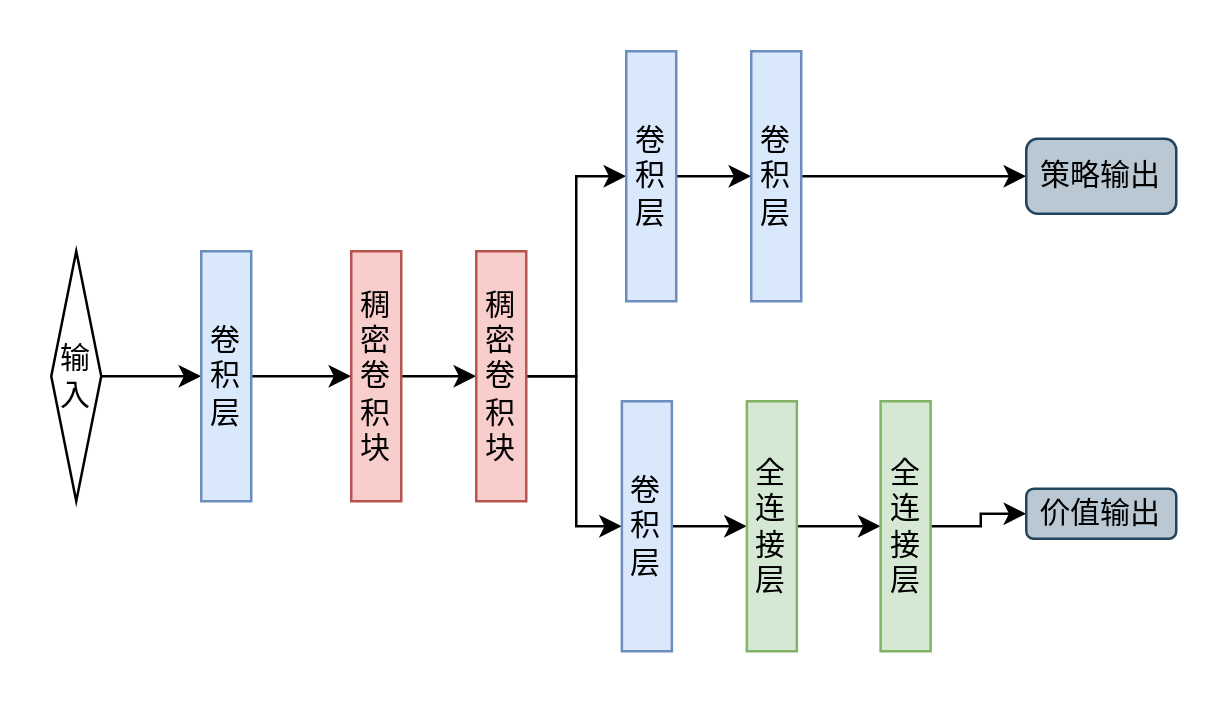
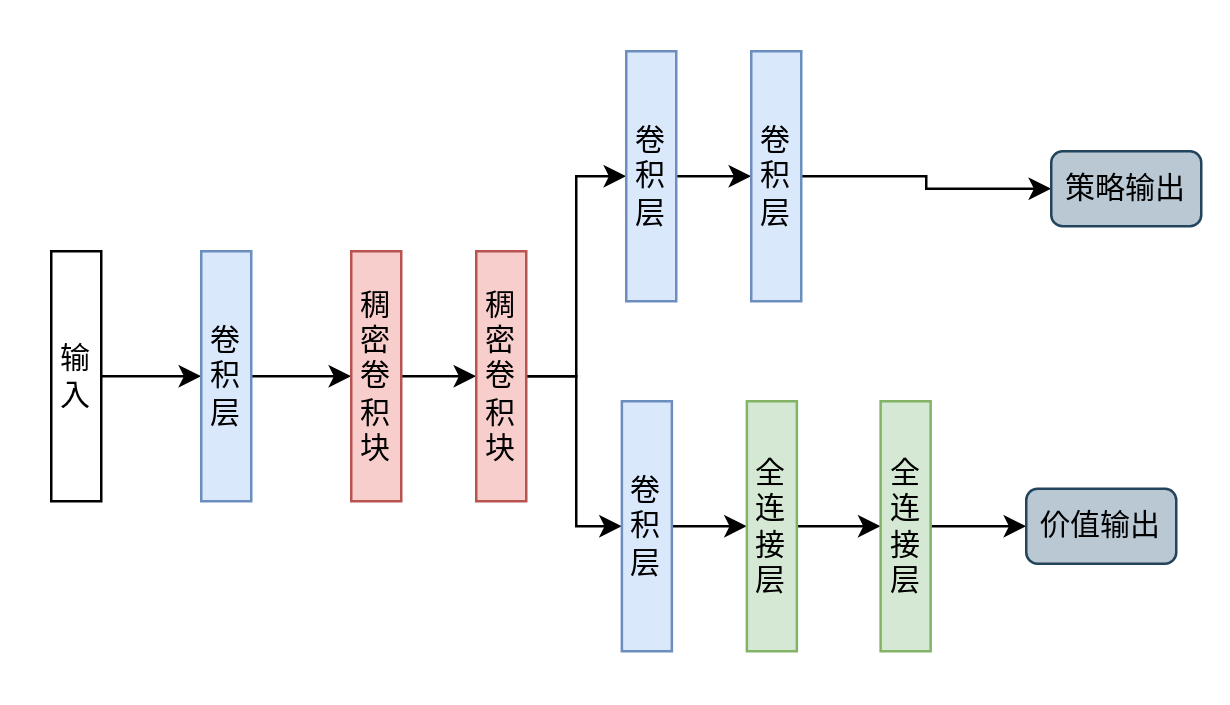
(1101, 176) -> (1126, 189)
(76, 376) -> (76, 376)
(1101, 514) -> (1101, 526)
